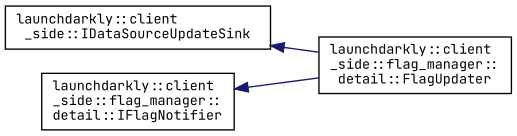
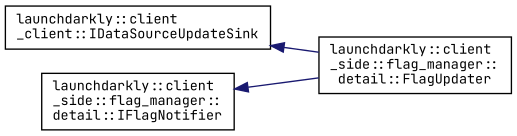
(138, 28) -> (138, 28)
